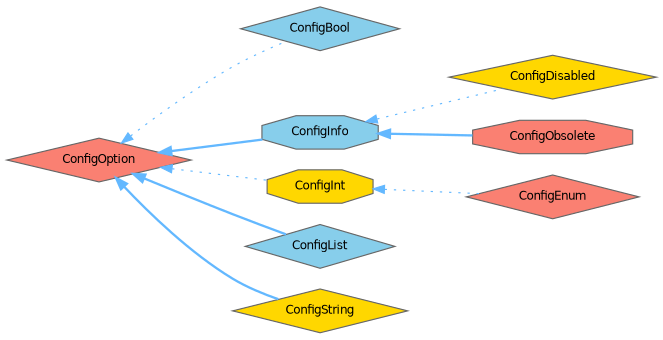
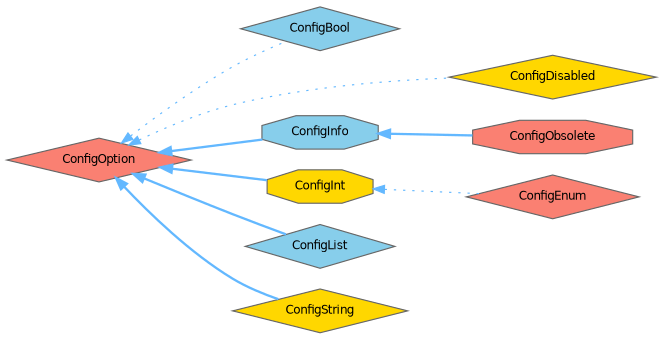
(440, 104) -> (292, 93)
(220, 174) -> (220, 174)
